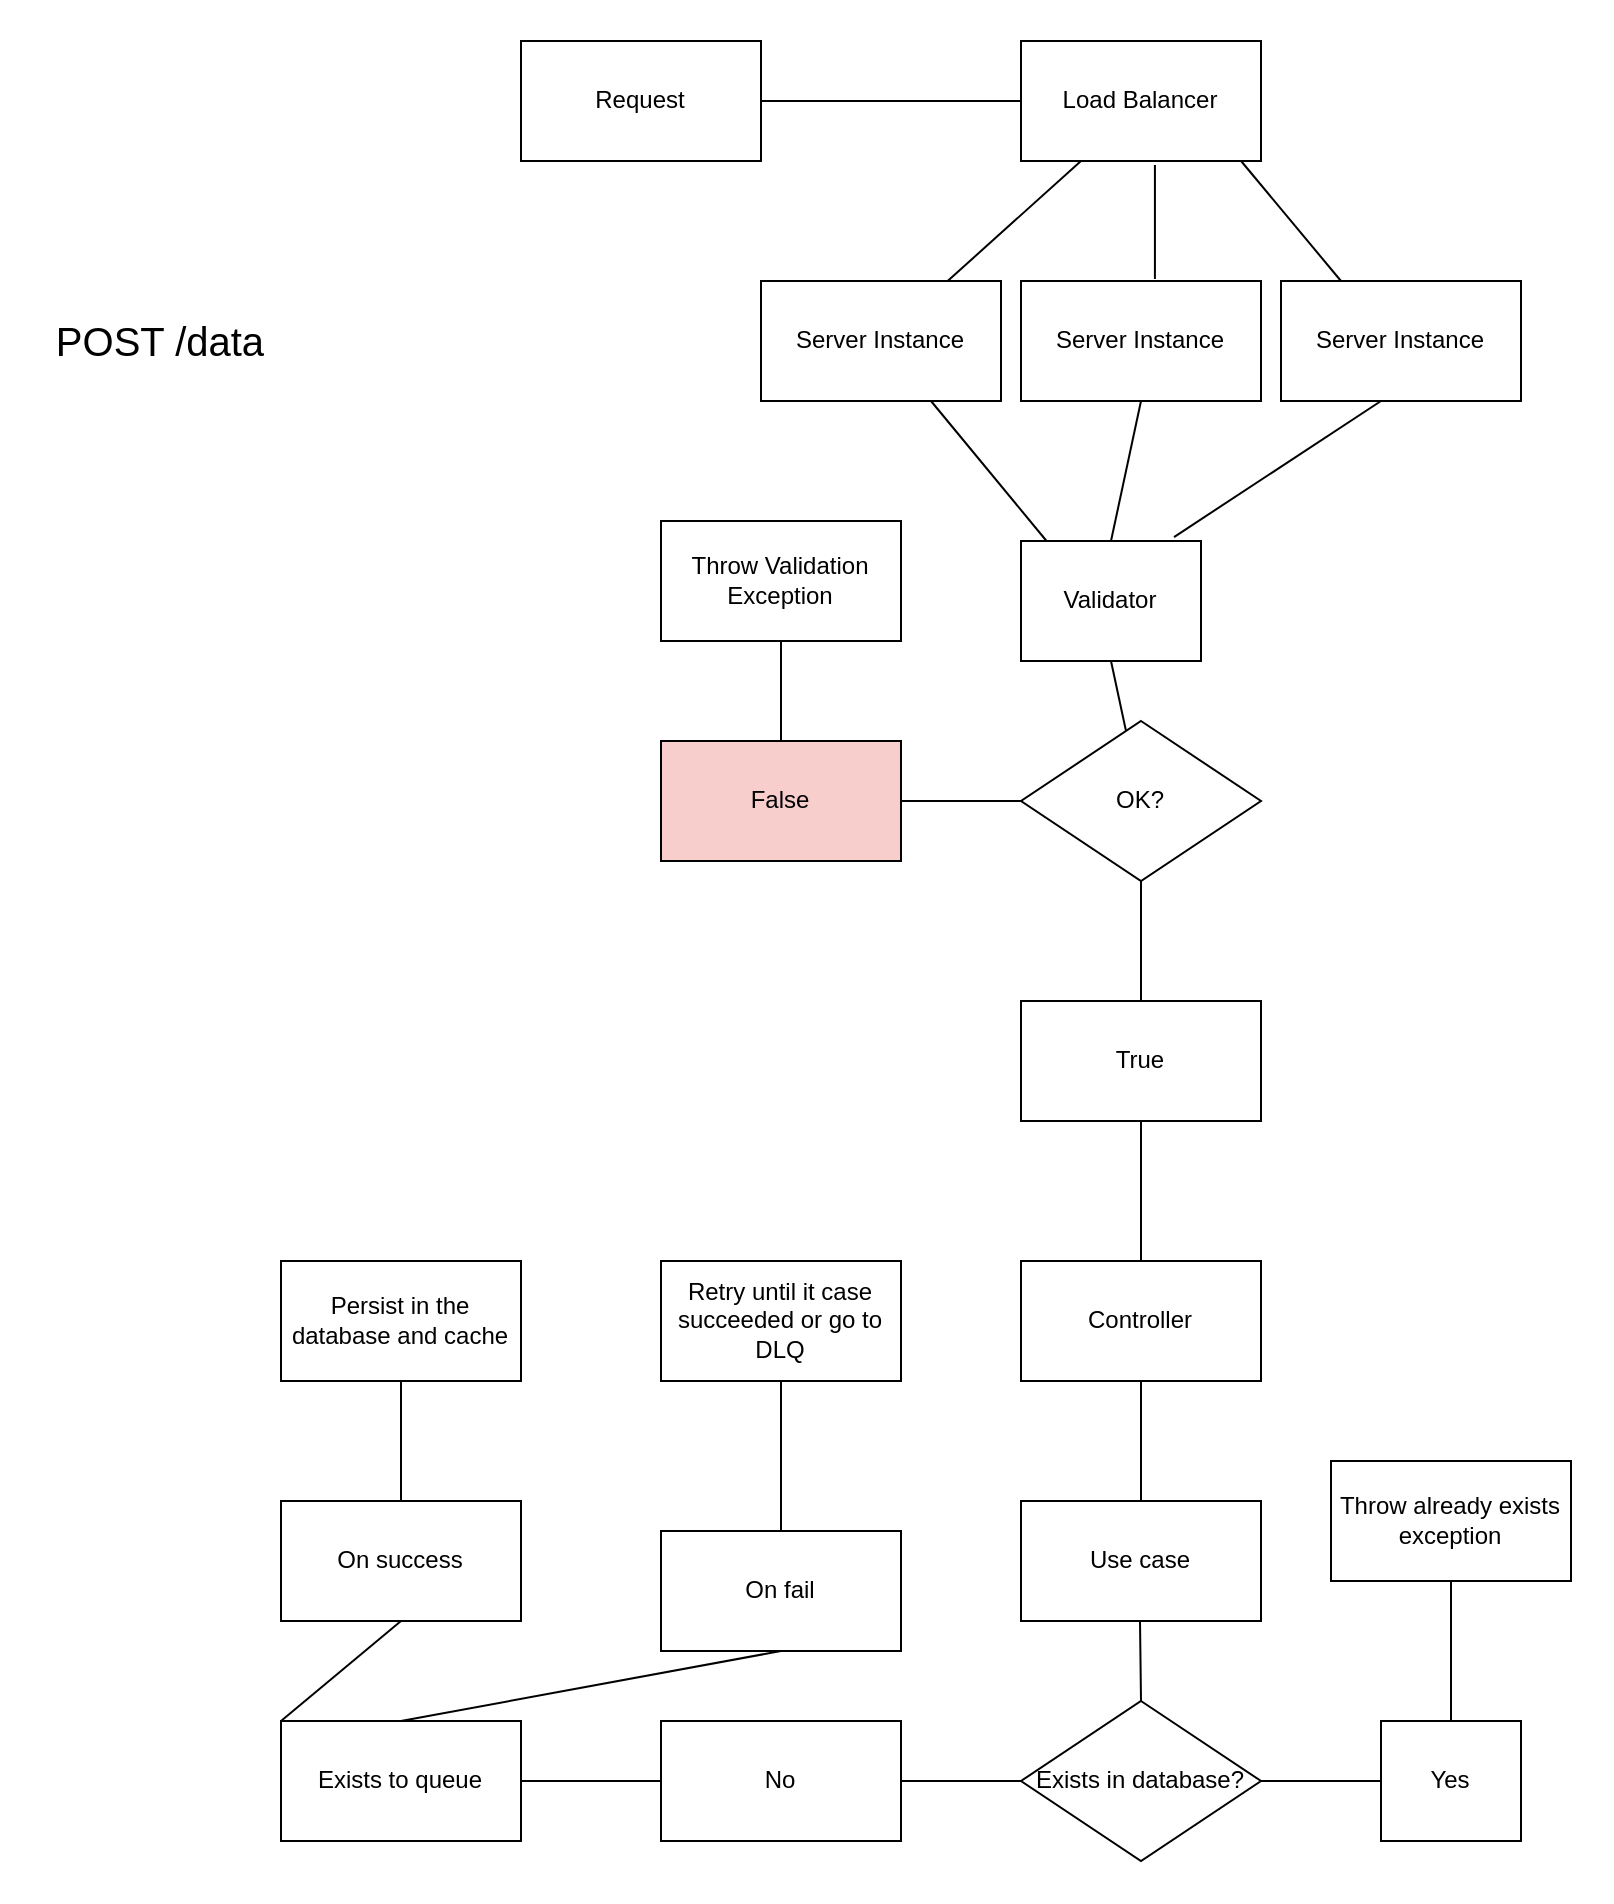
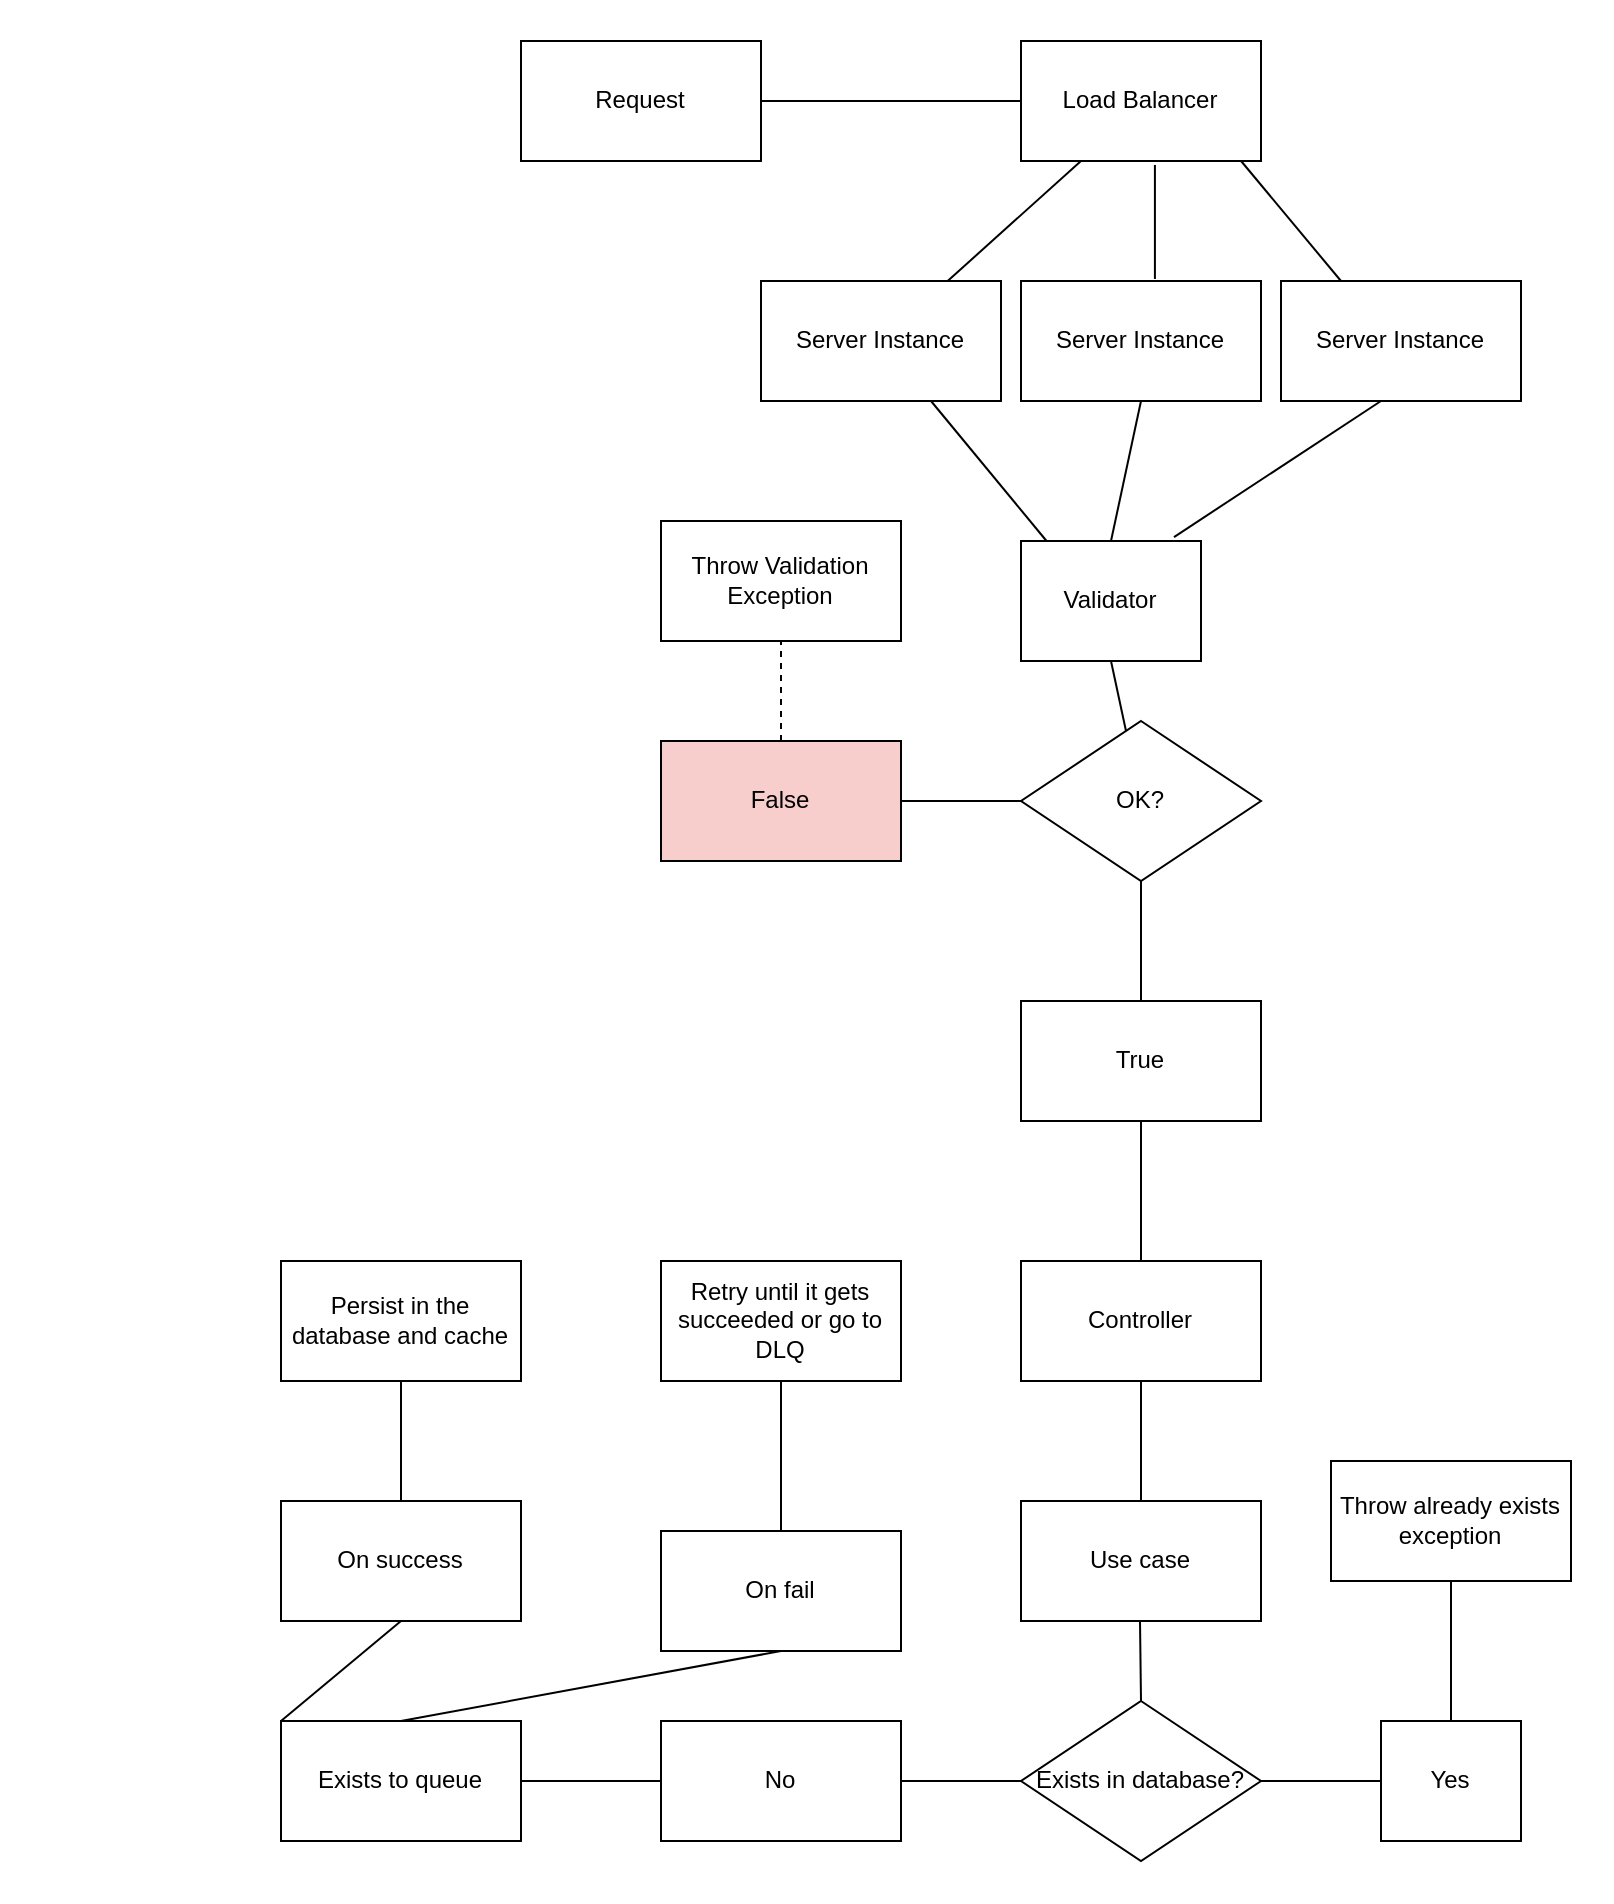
(161, 341) -> none
(781, 691) -> (781, 691)
(781, 1321) -> (781, 1321)
